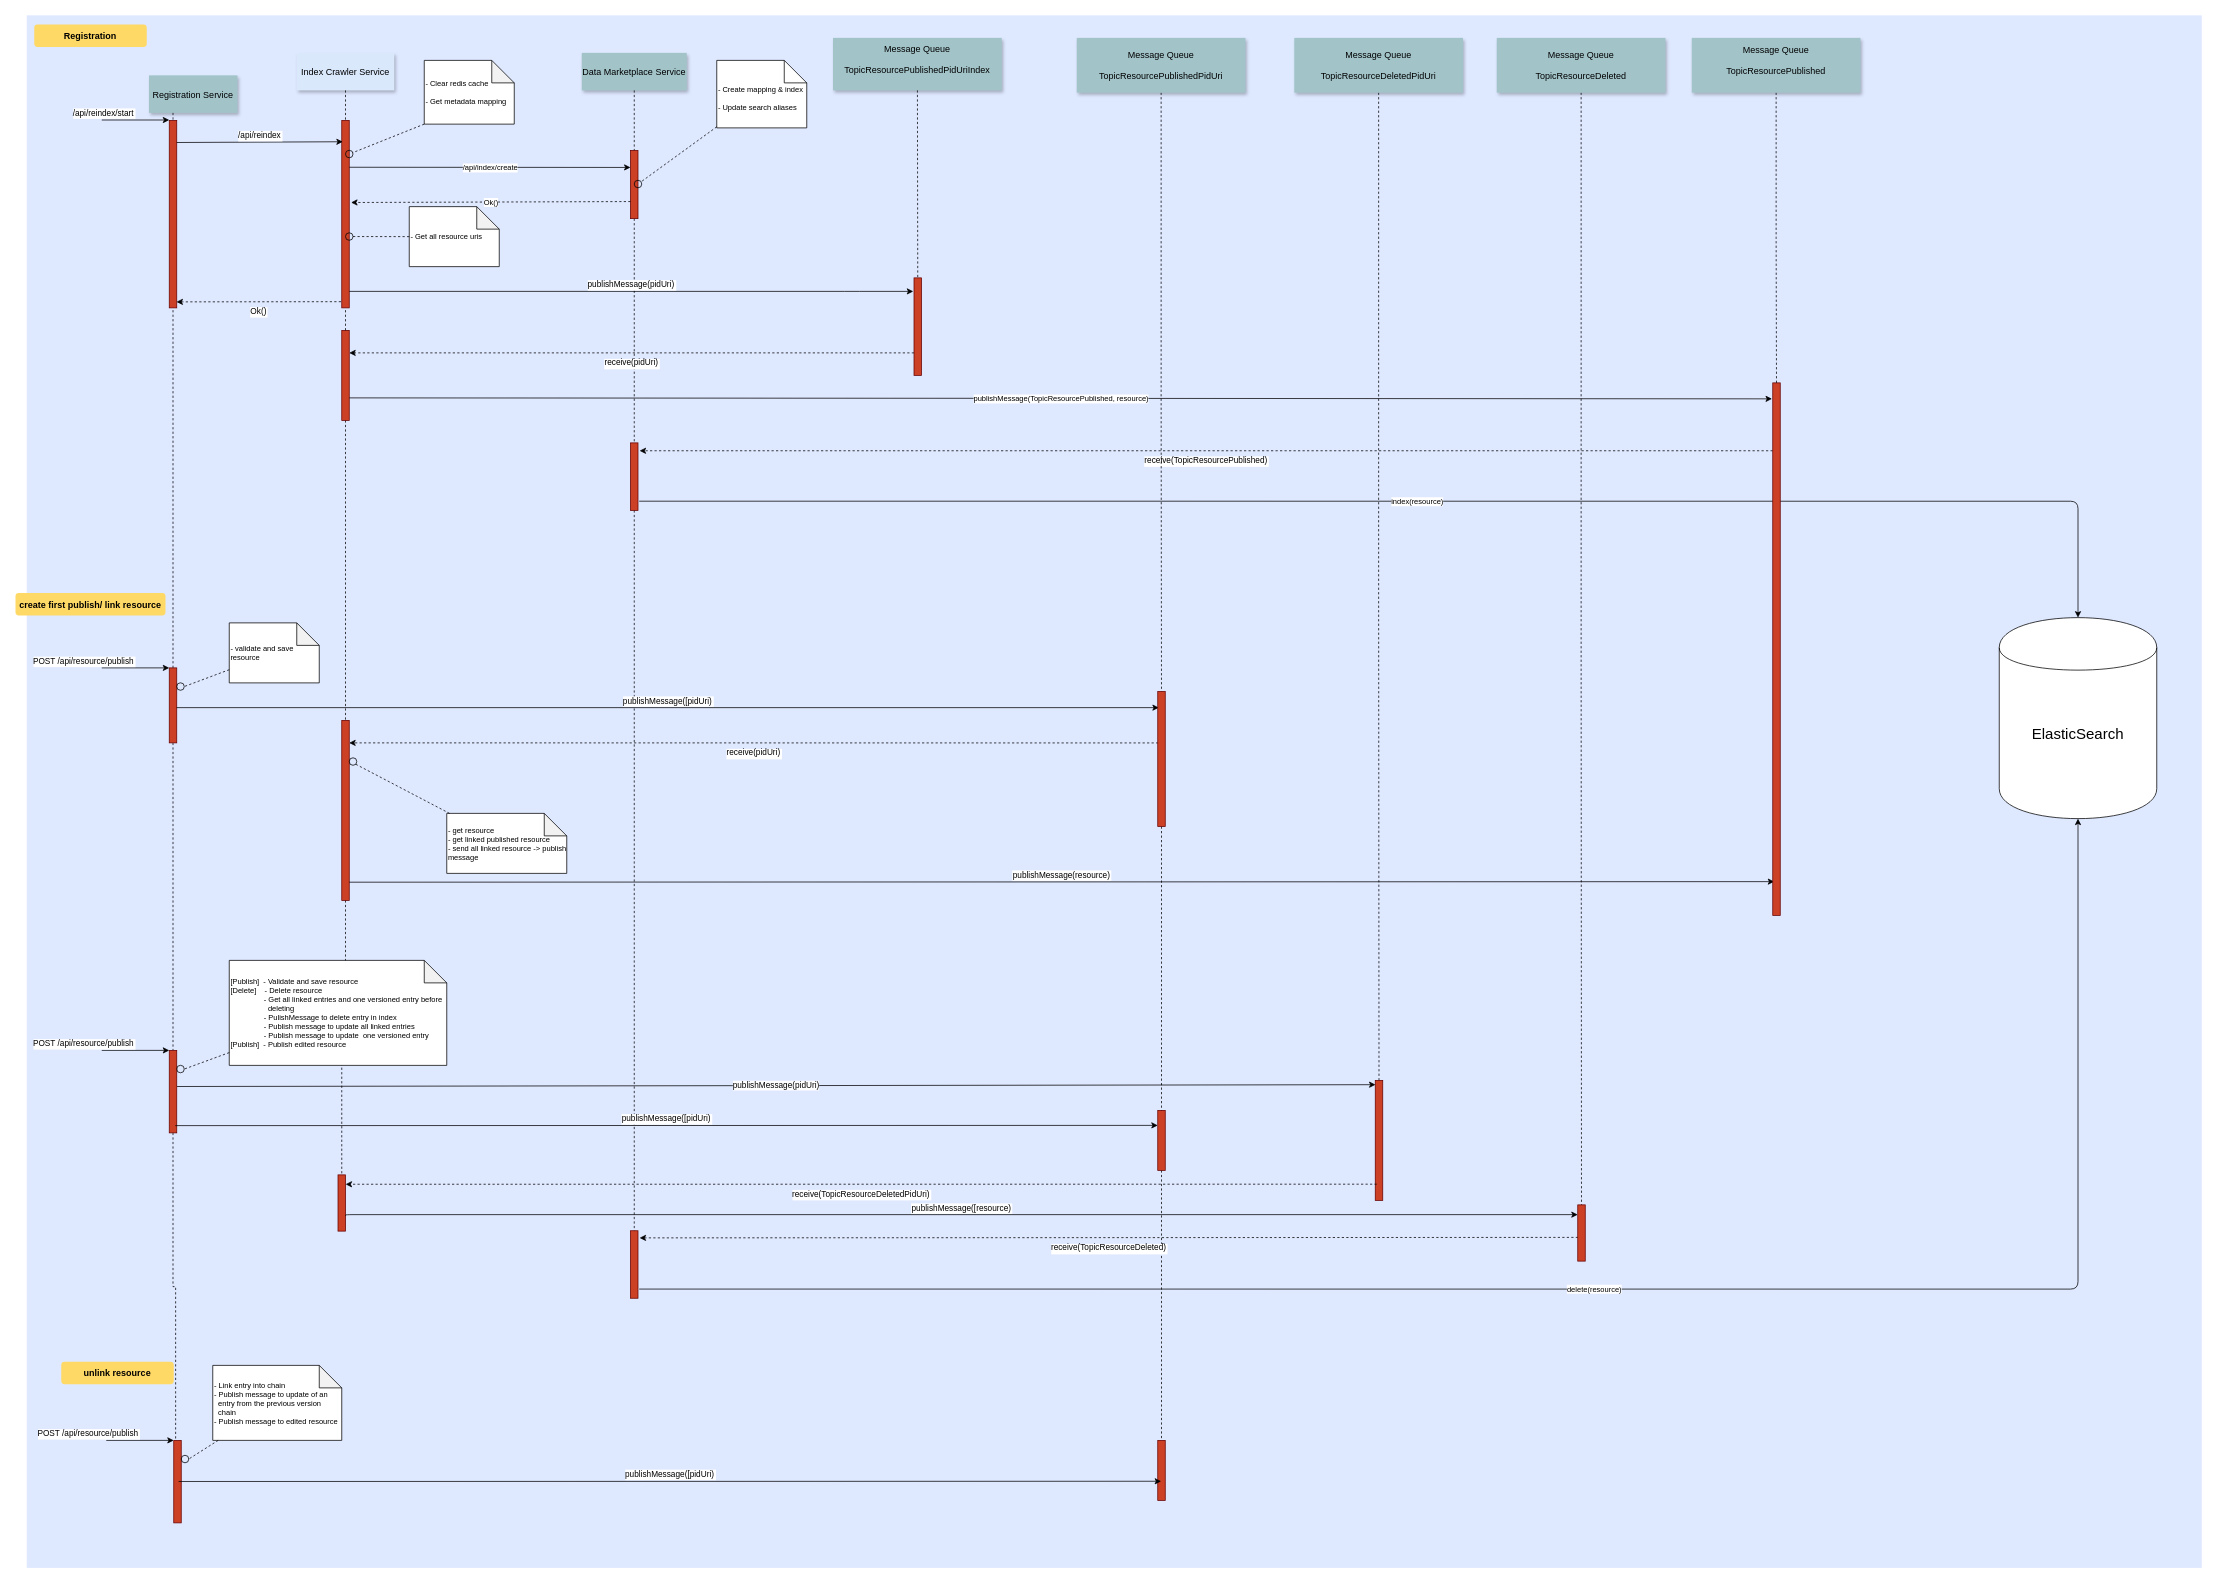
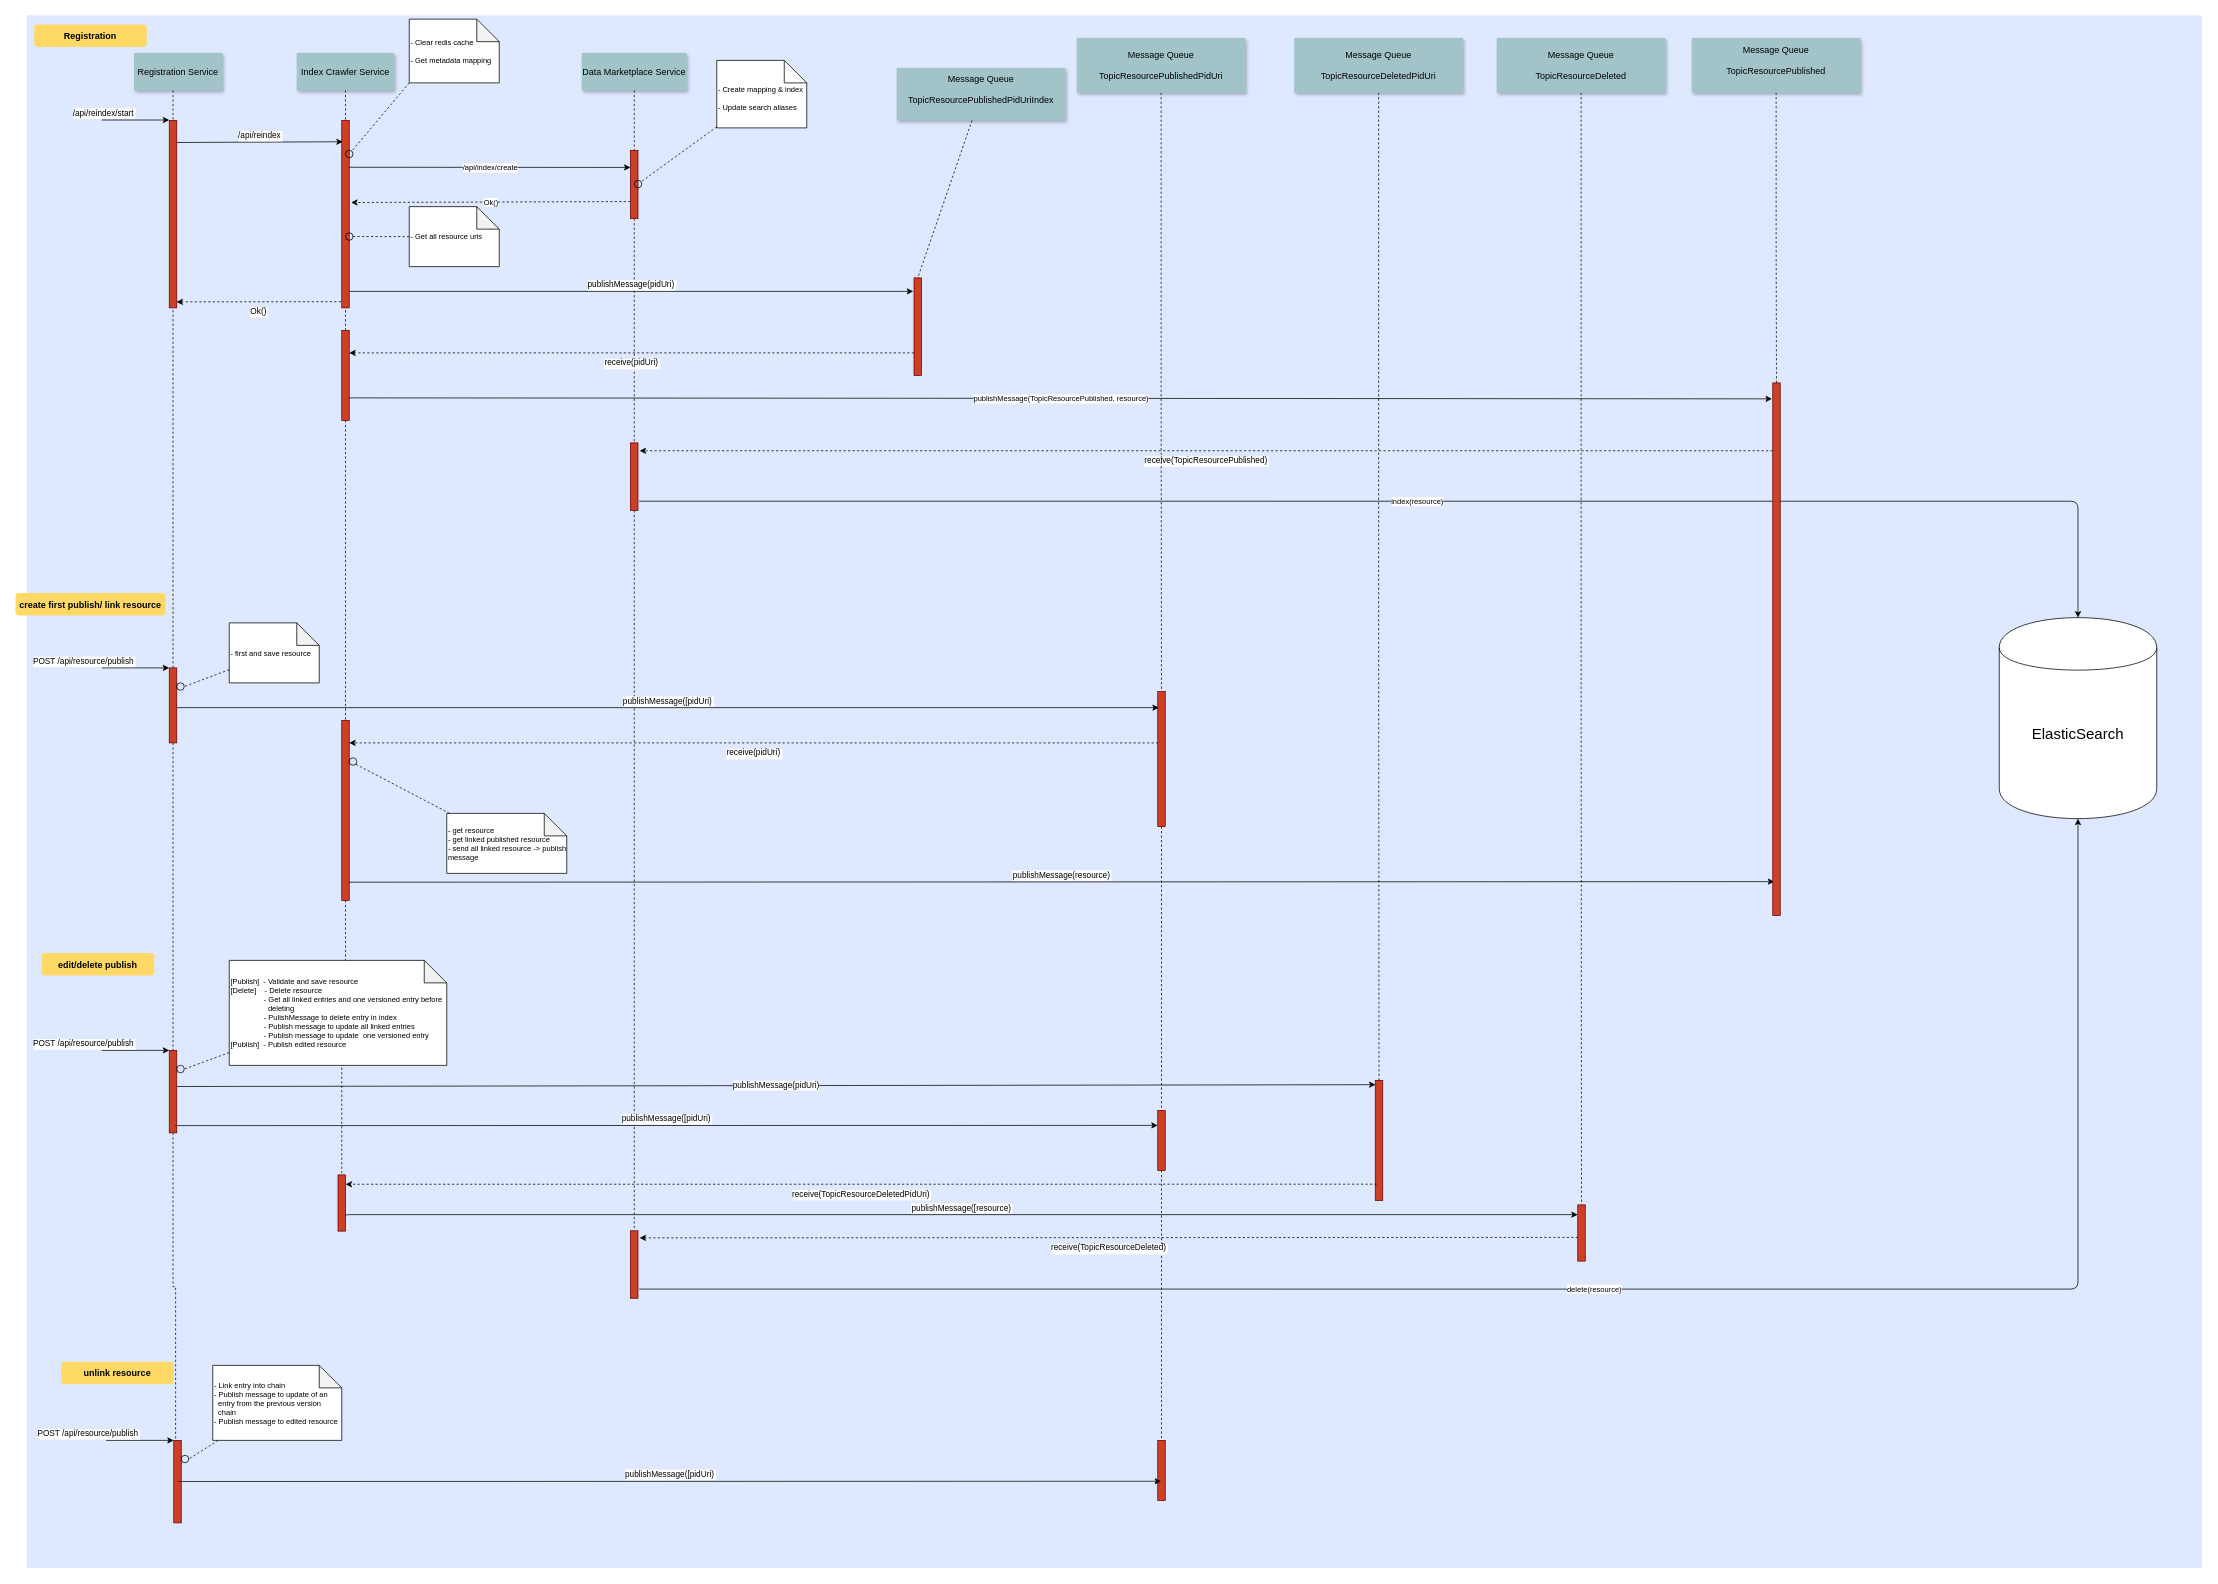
(917, 64) -> (981, 94)
(345, 72) -> (345, 72)
(469, 92) -> (454, 51)
(193, 94) -> (178, 72)
(275, 653) -> (275, 653)
none -> (98, 964)
